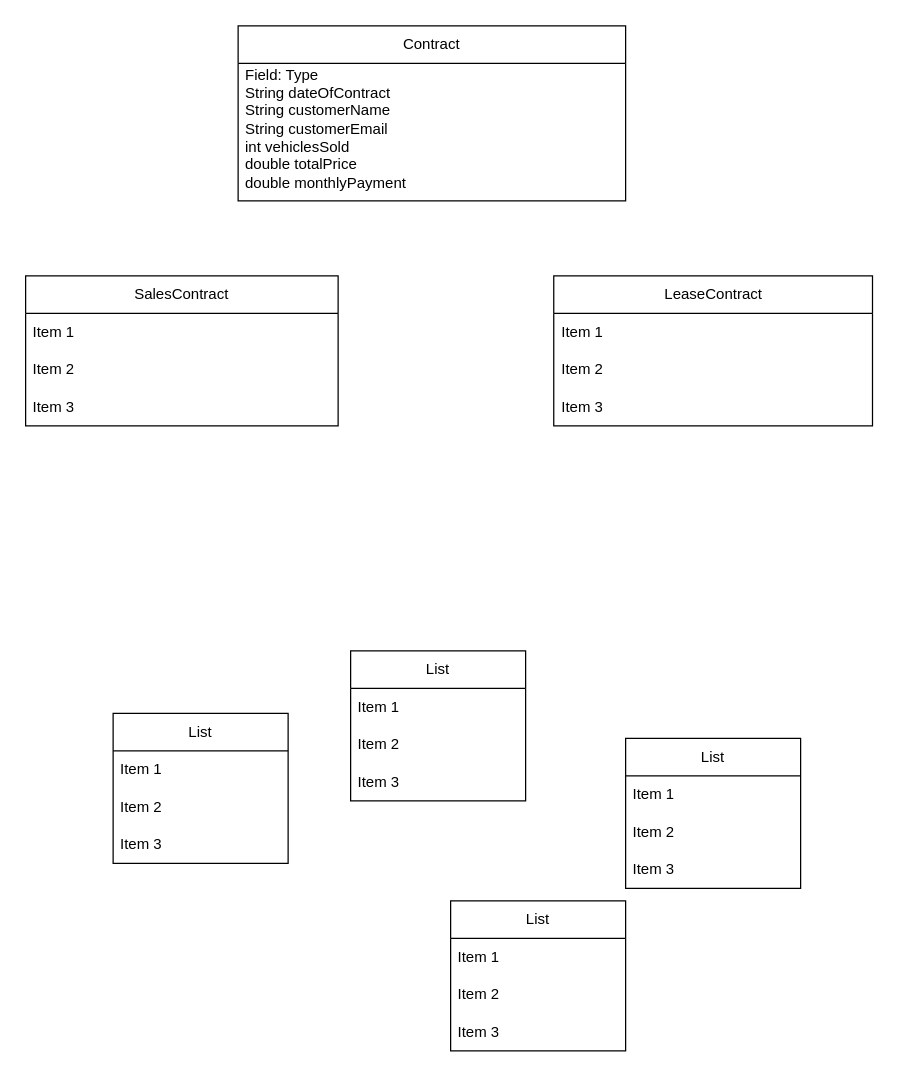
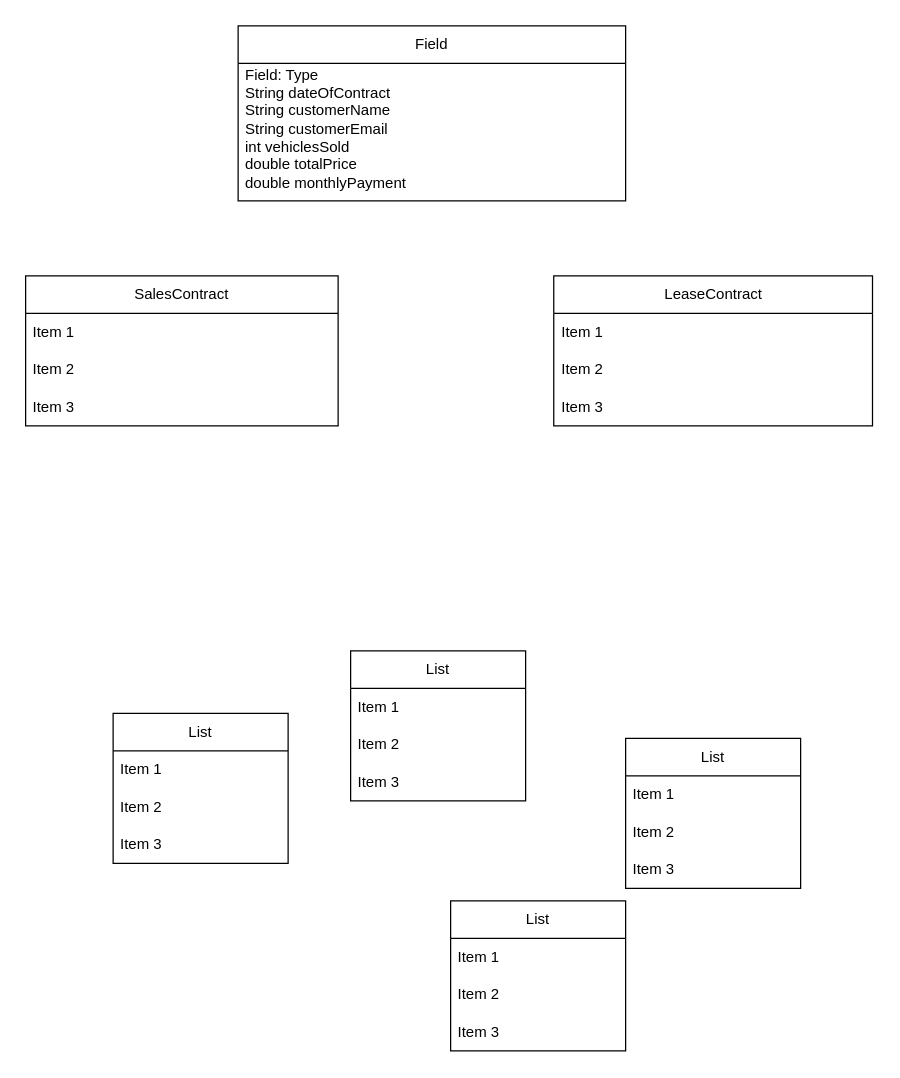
(432, 44) -> (432, 44)
